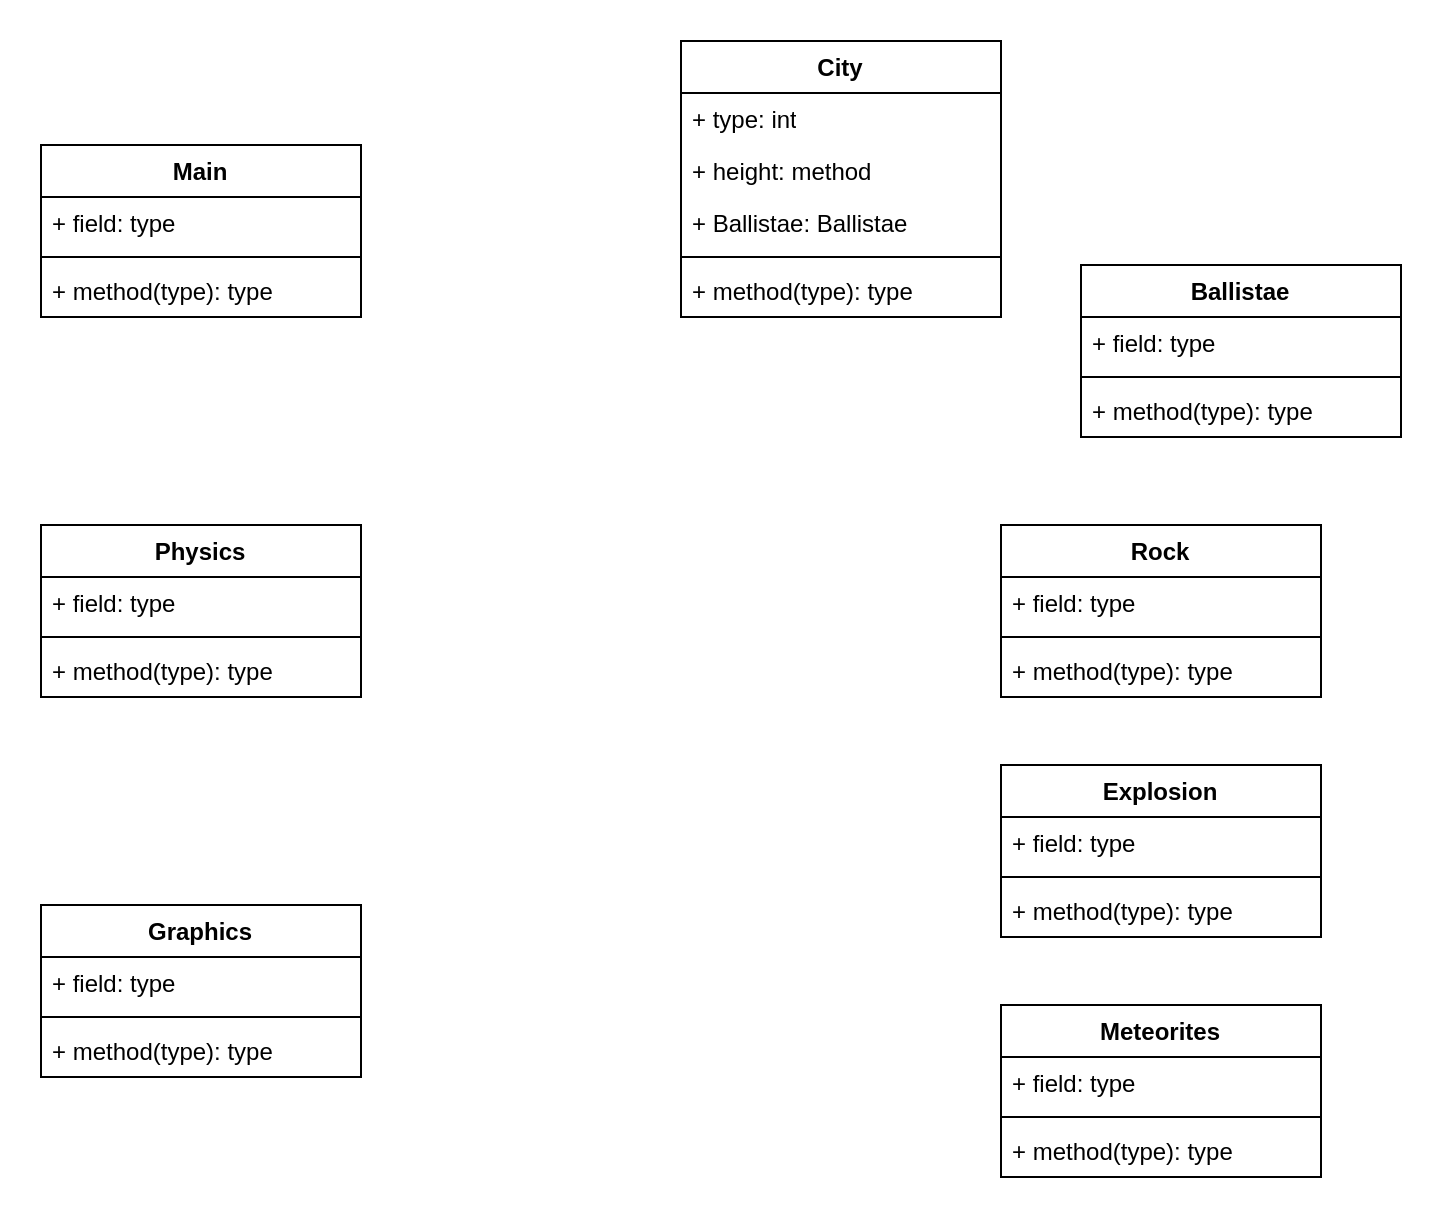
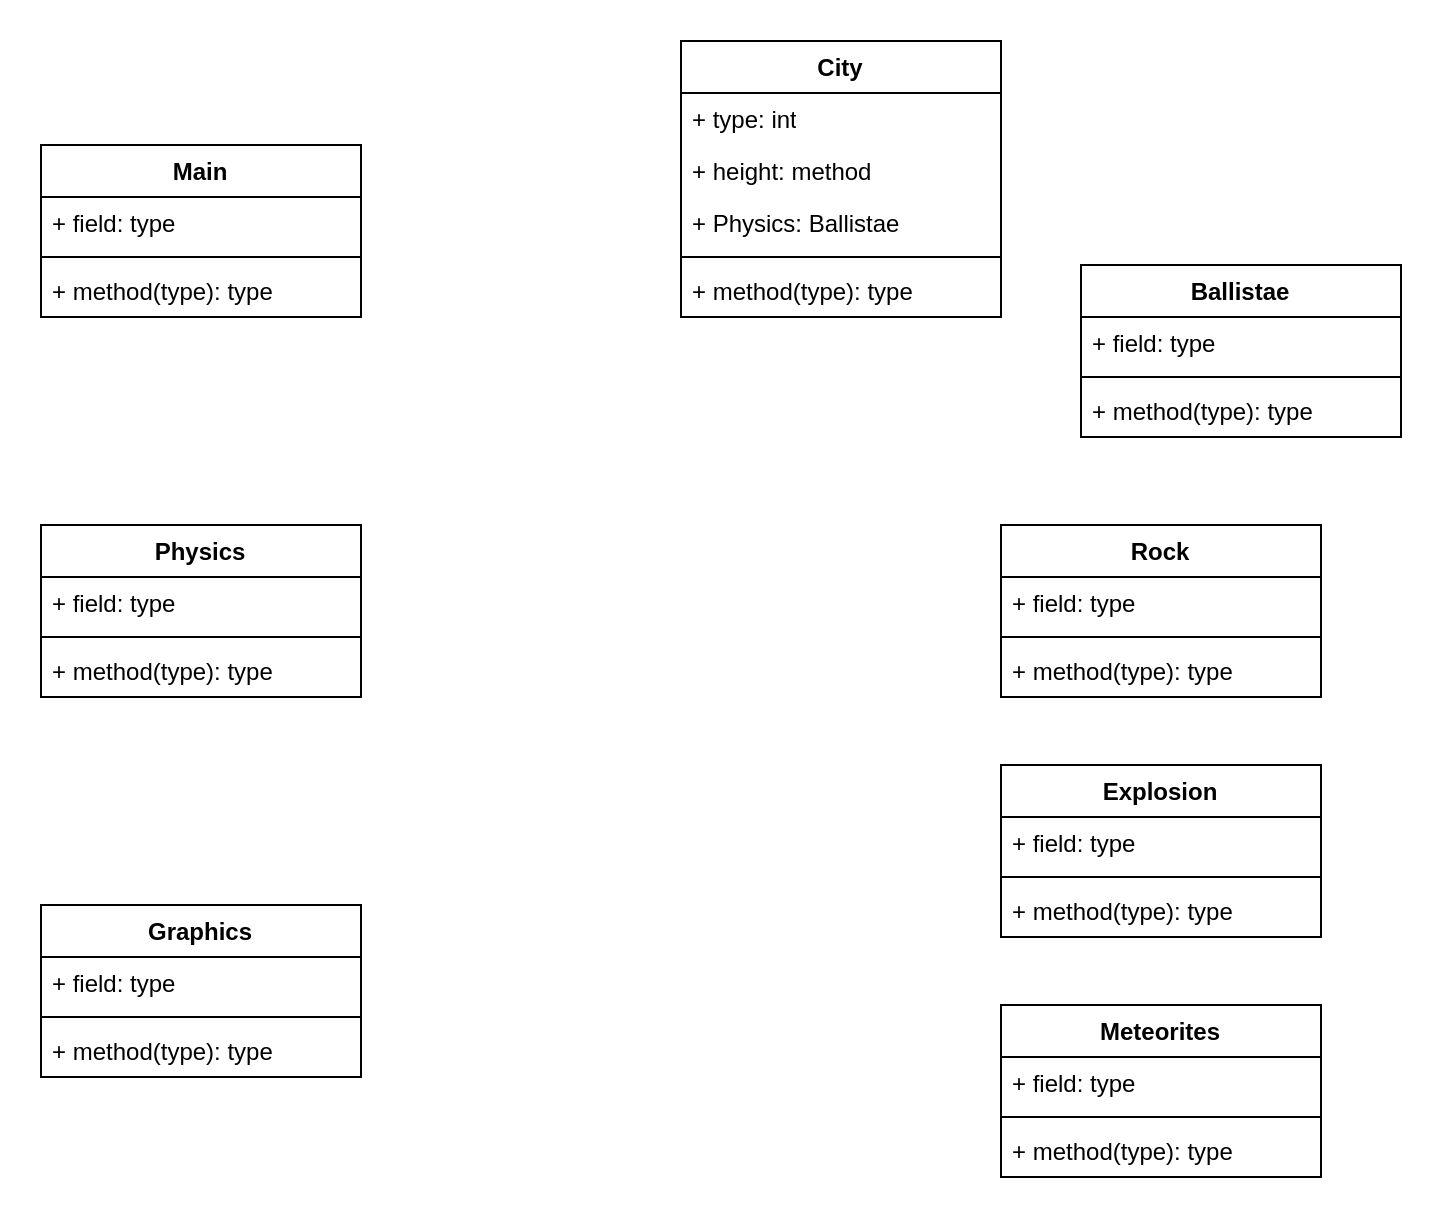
(813, 225) -> (806, 225)
